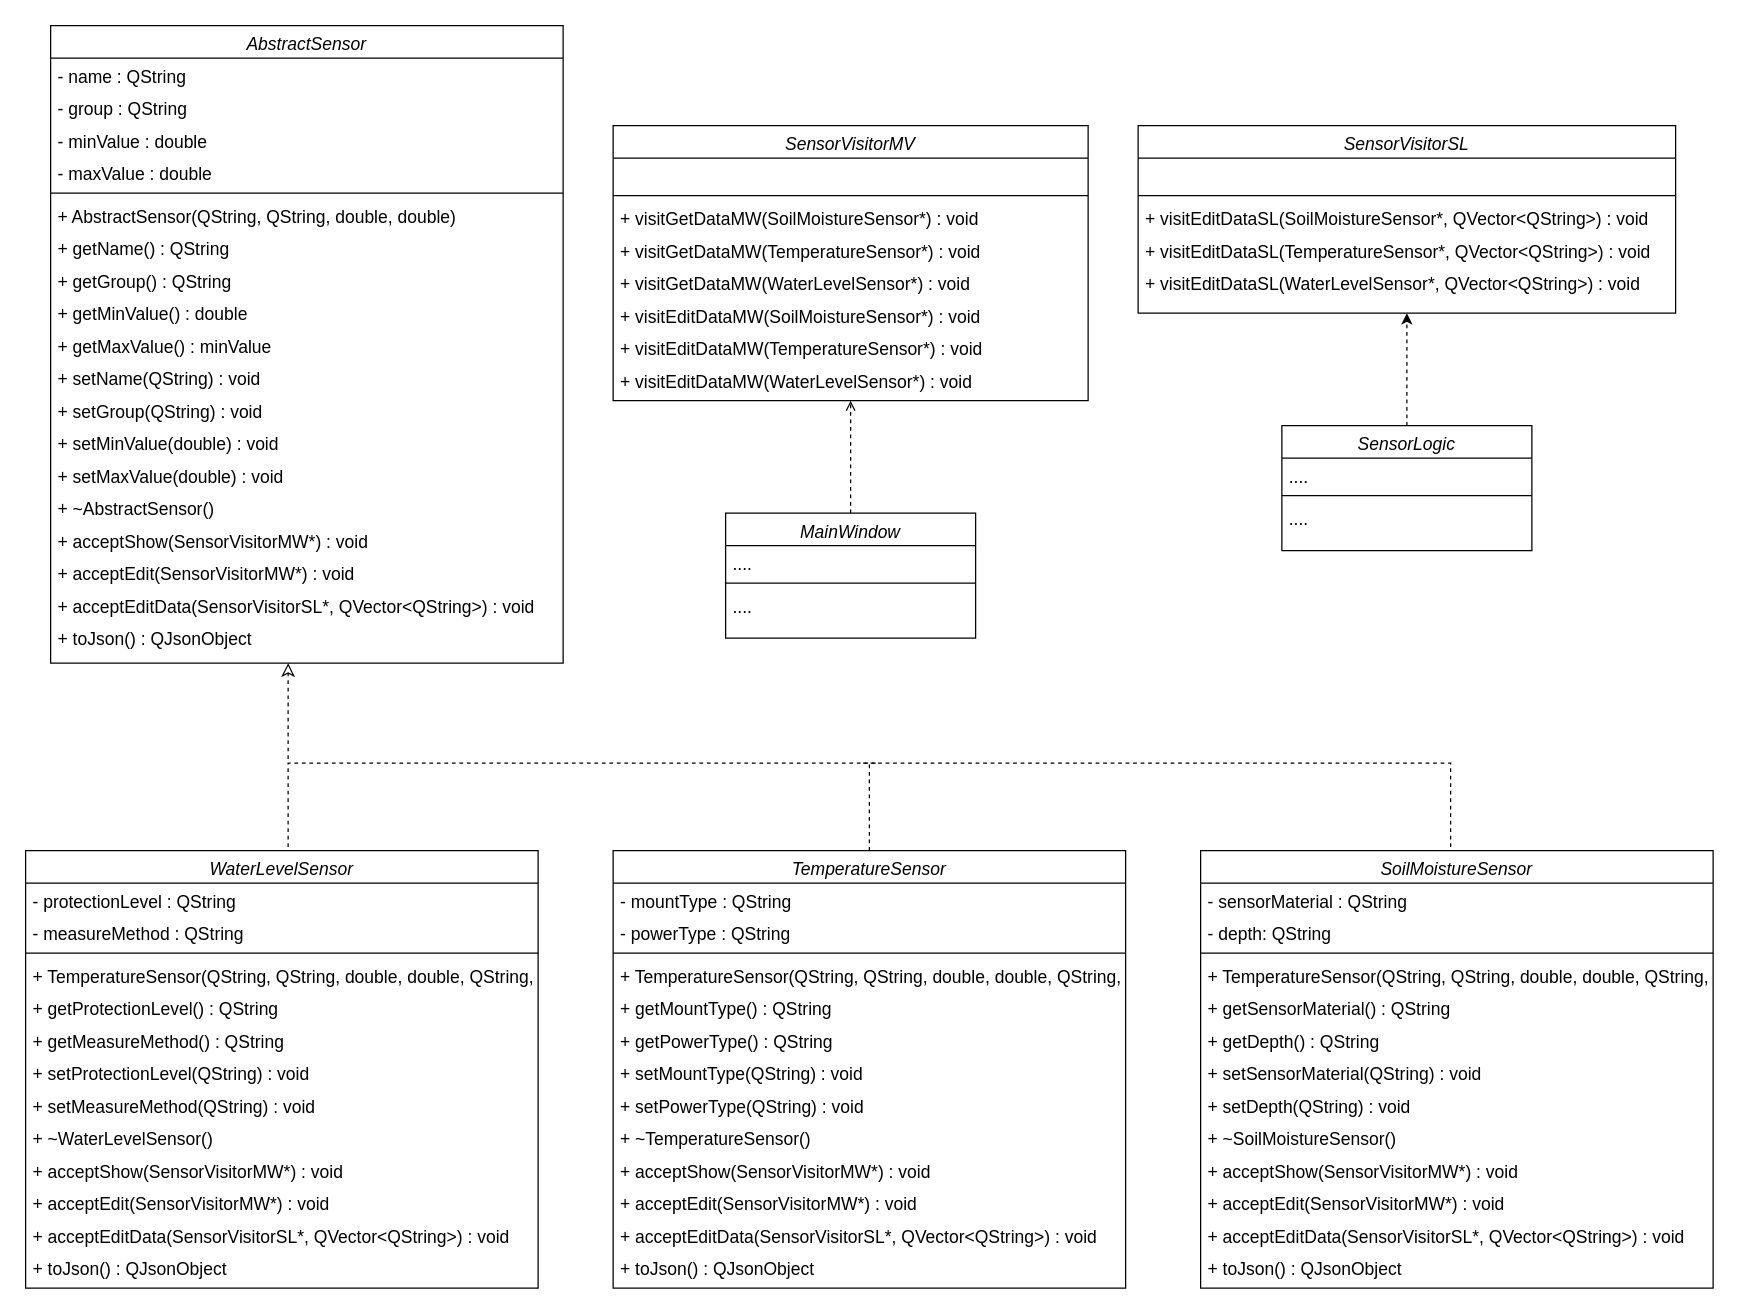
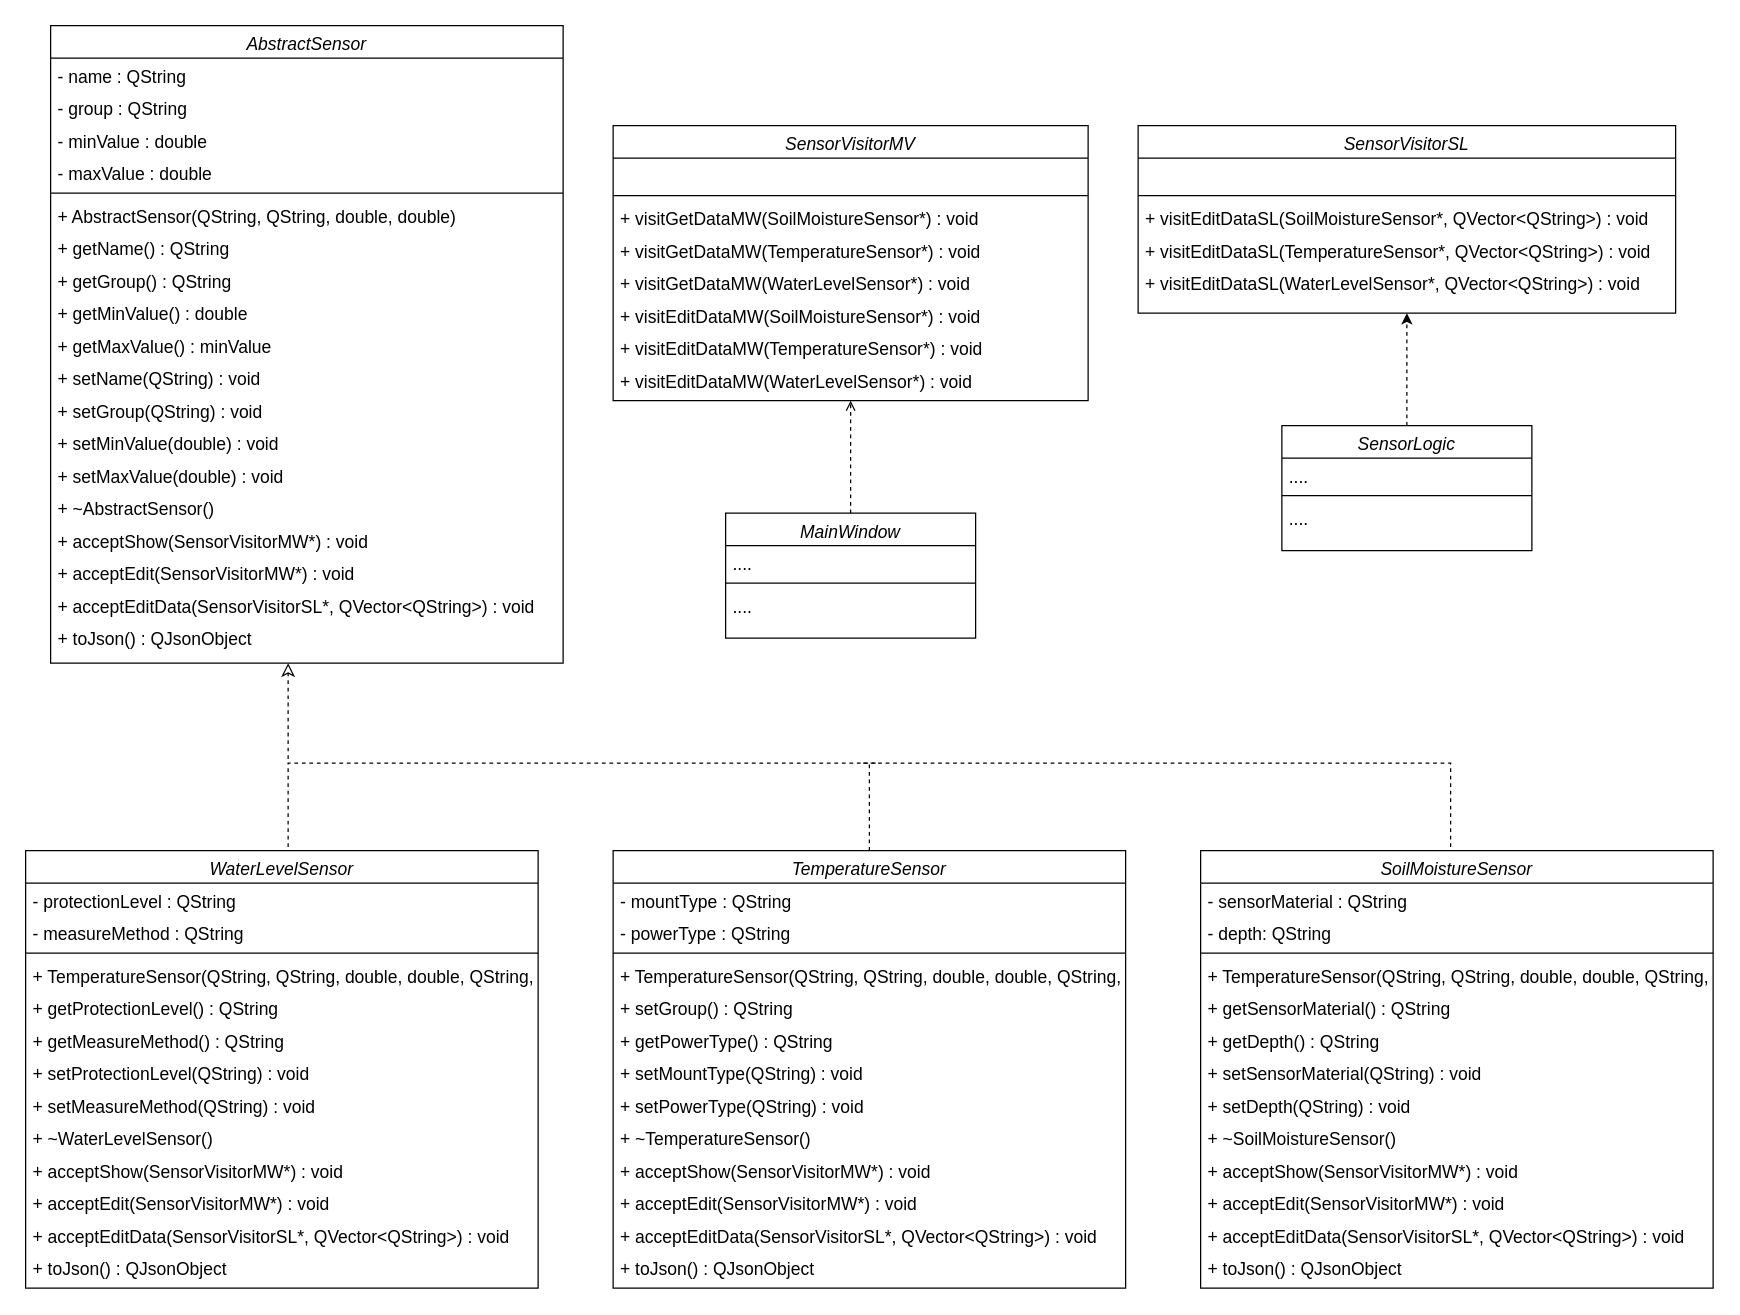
(736, 1009) -> (716, 1009)
